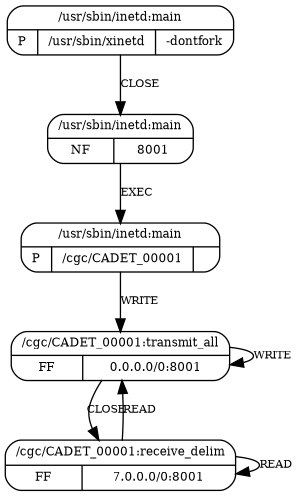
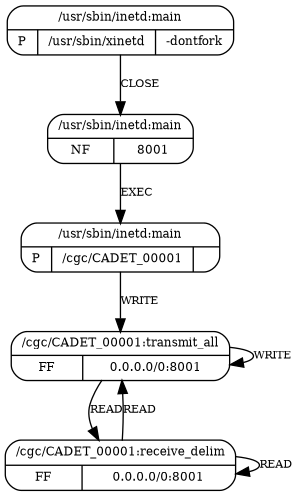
(107, 410) -> (107, 410)
(159, 477) -> (159, 477)
